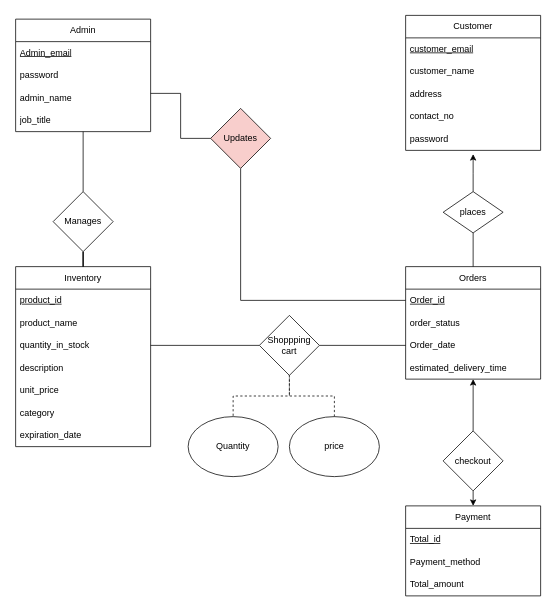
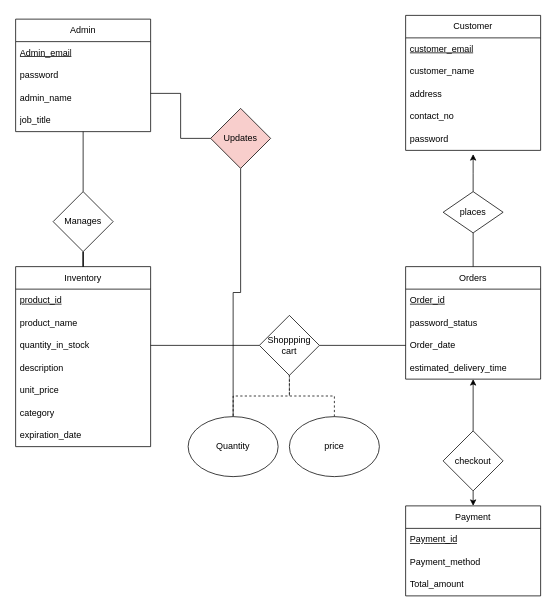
(316, 300) -> (233, 339)
(440, 323) -> (448, 323)
(428, 540) -> (434, 540)
